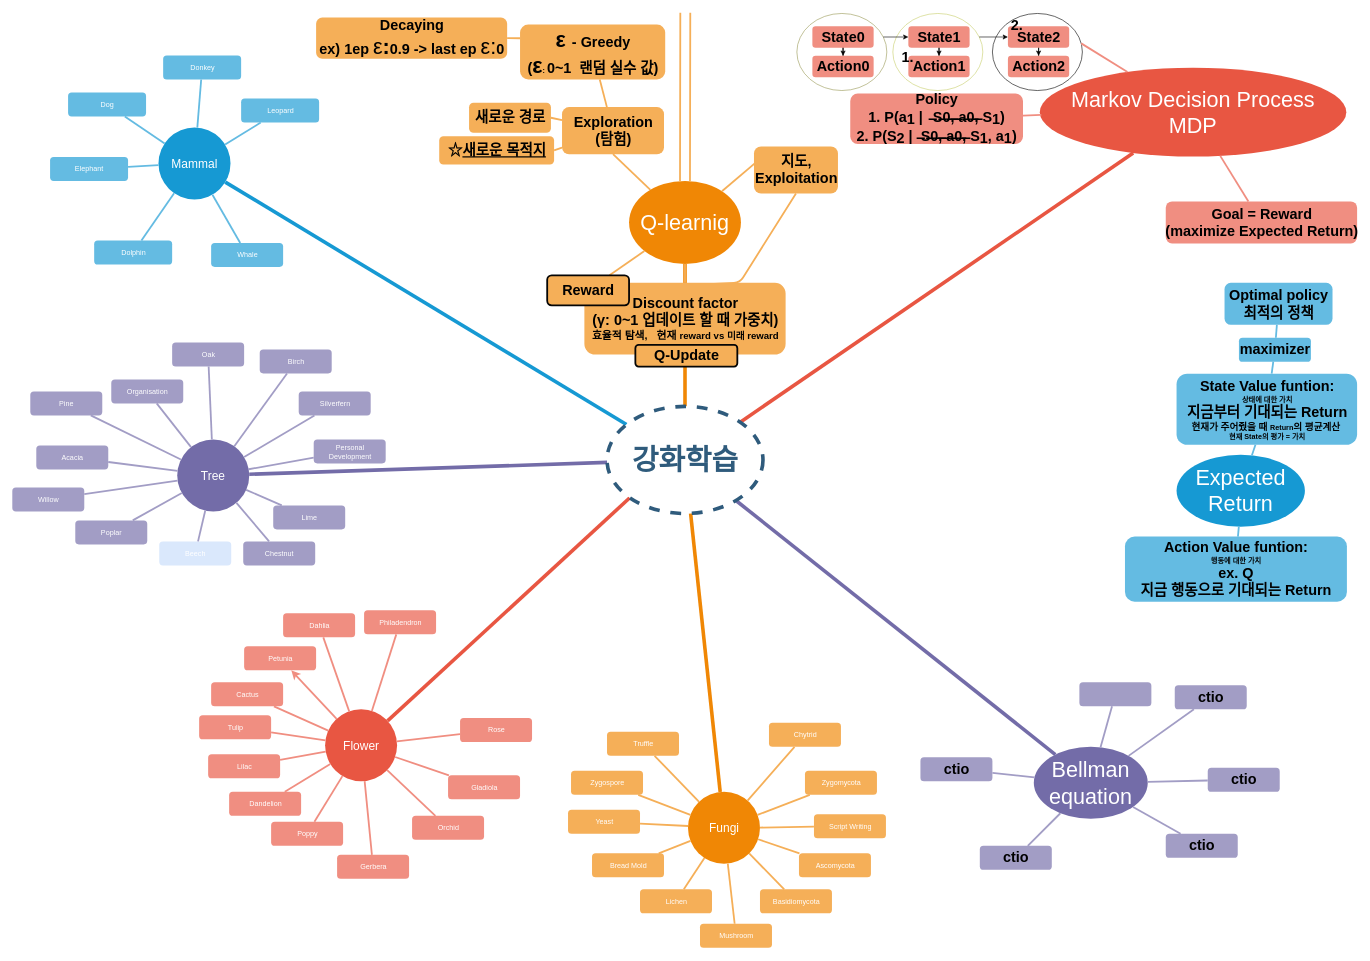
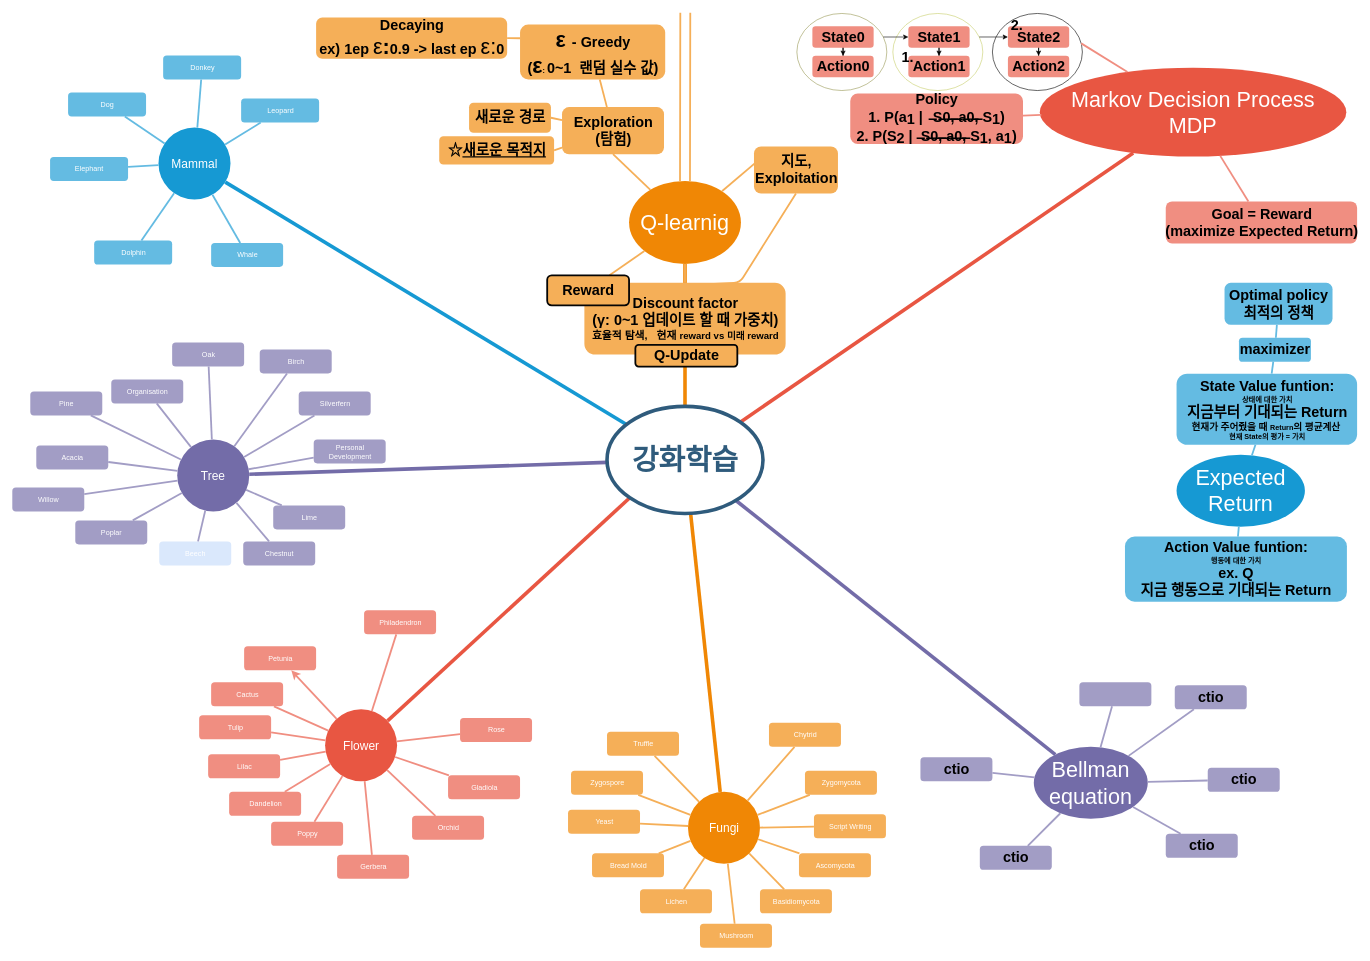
(685, 460) -> (685, 460)
(319, 625) -> none
(336, 674) -> none
